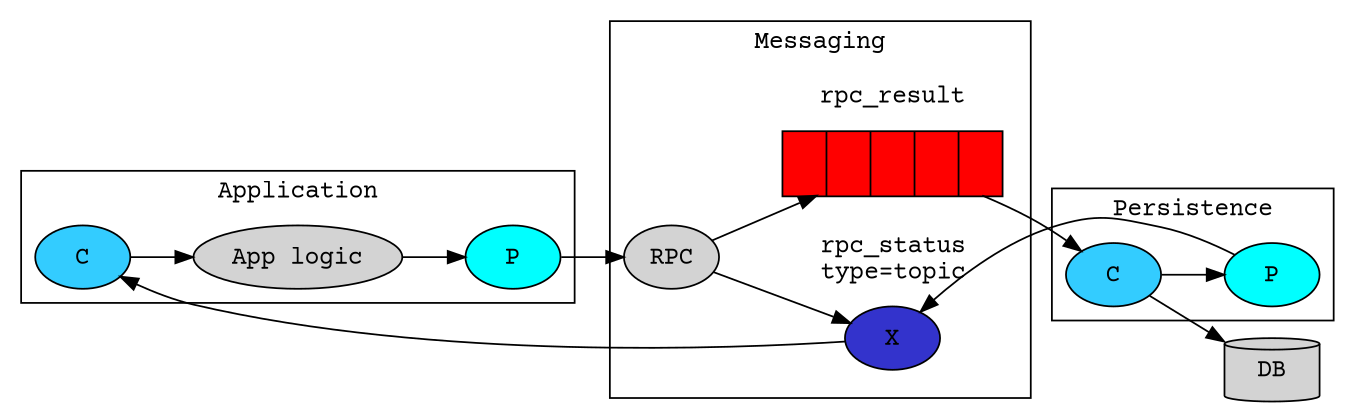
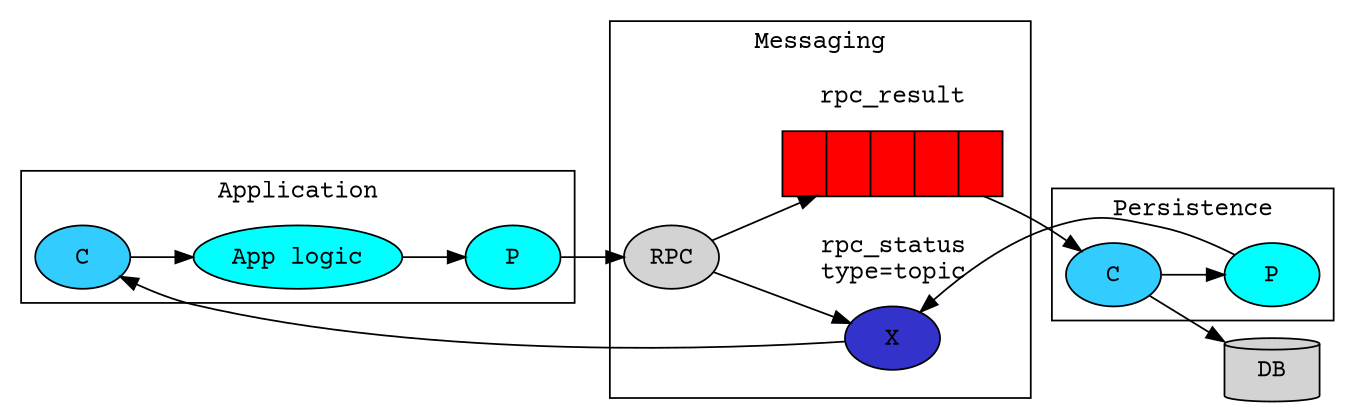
(298, 257) -> (298, 257)
